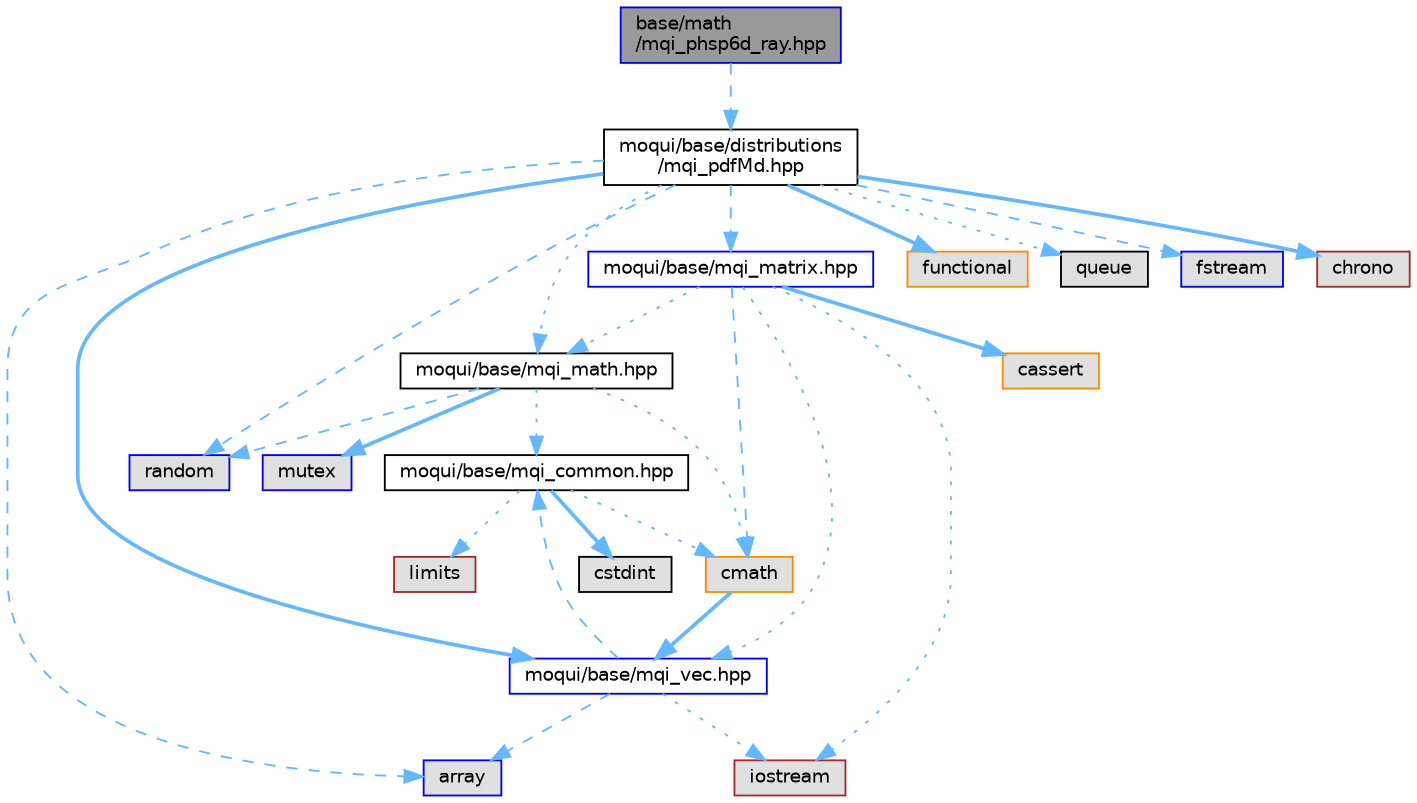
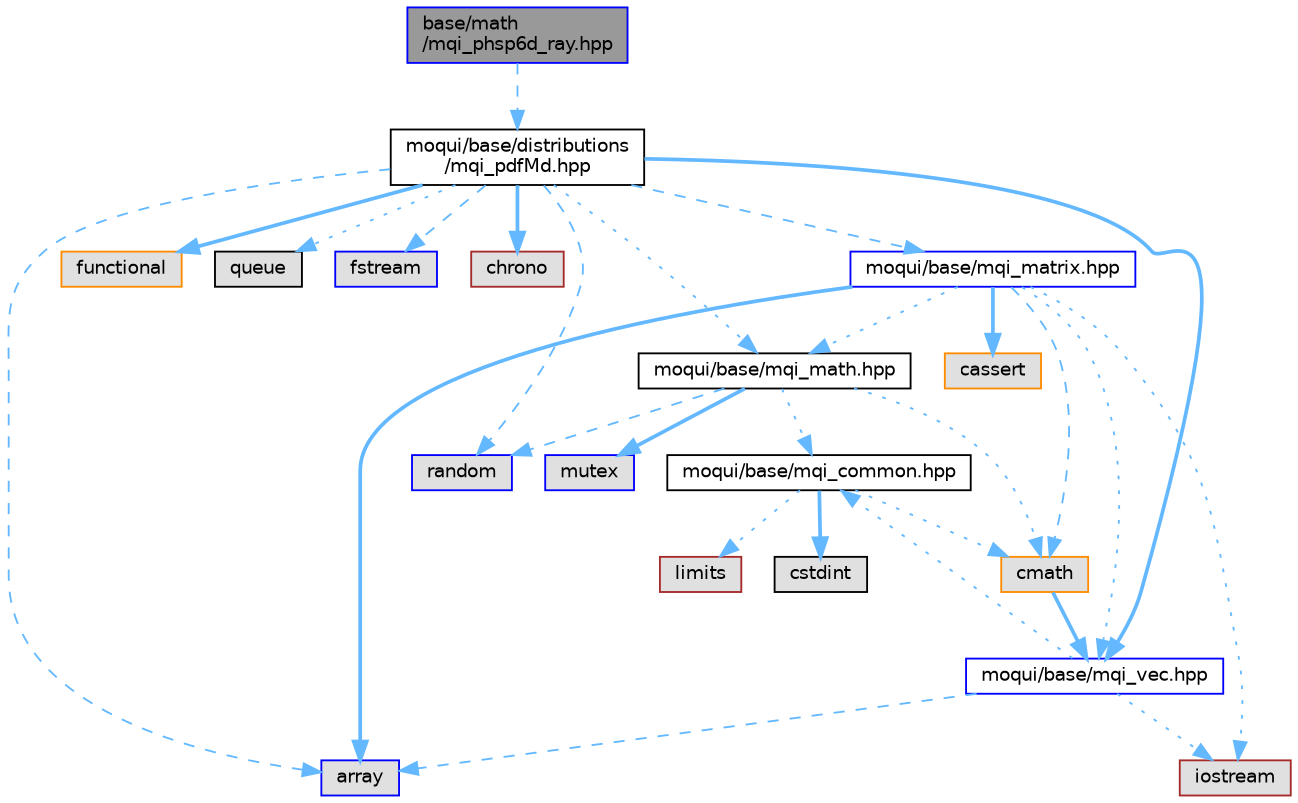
none -> (456, 380)
(563, 592) -> (965, 580)
